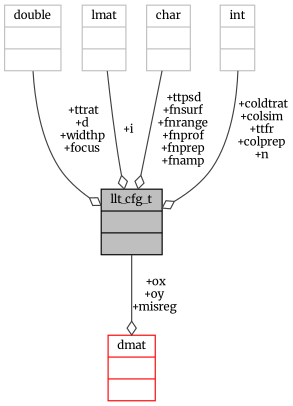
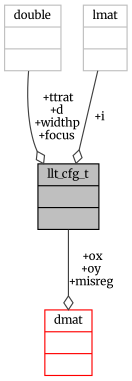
(168, 38) -> none
(237, 38) -> none
